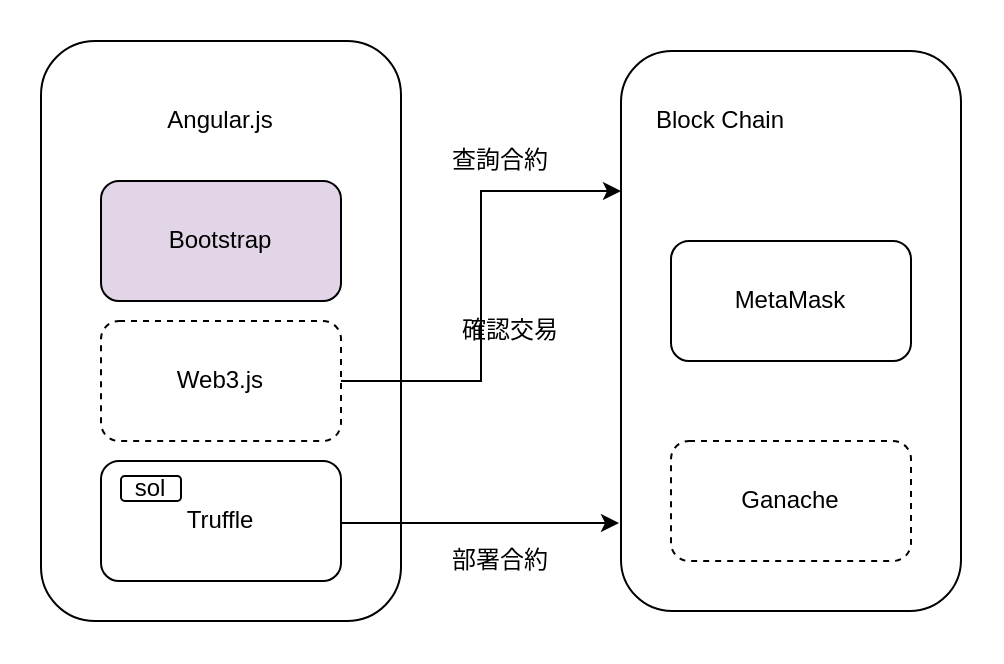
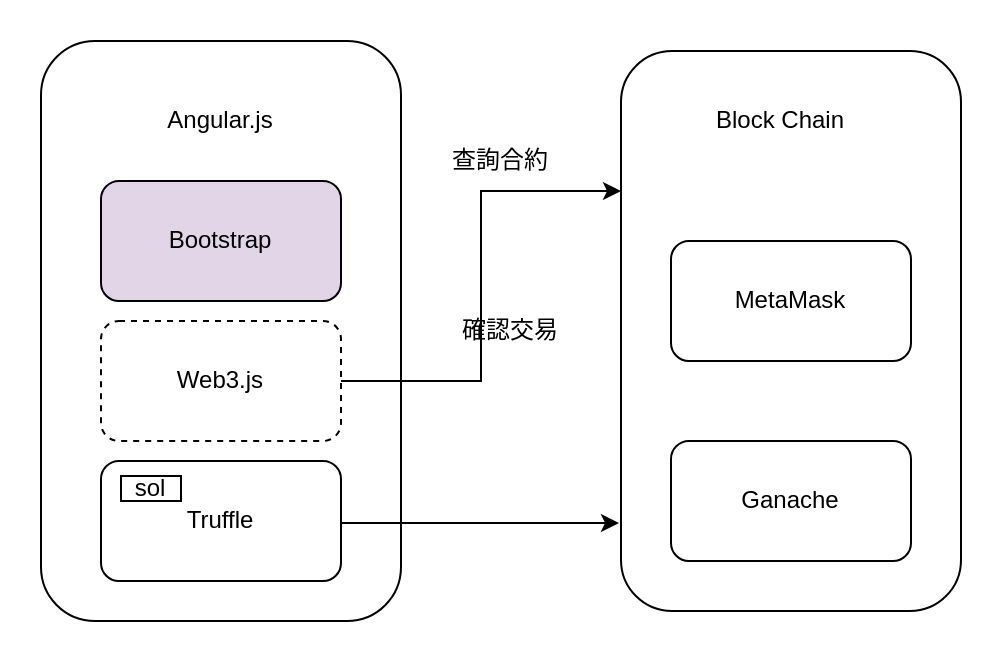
(721, 121) -> (781, 121)
(151, 489) -> (151, 489)
(791, 501) -> (791, 501)
(501, 561) -> none
